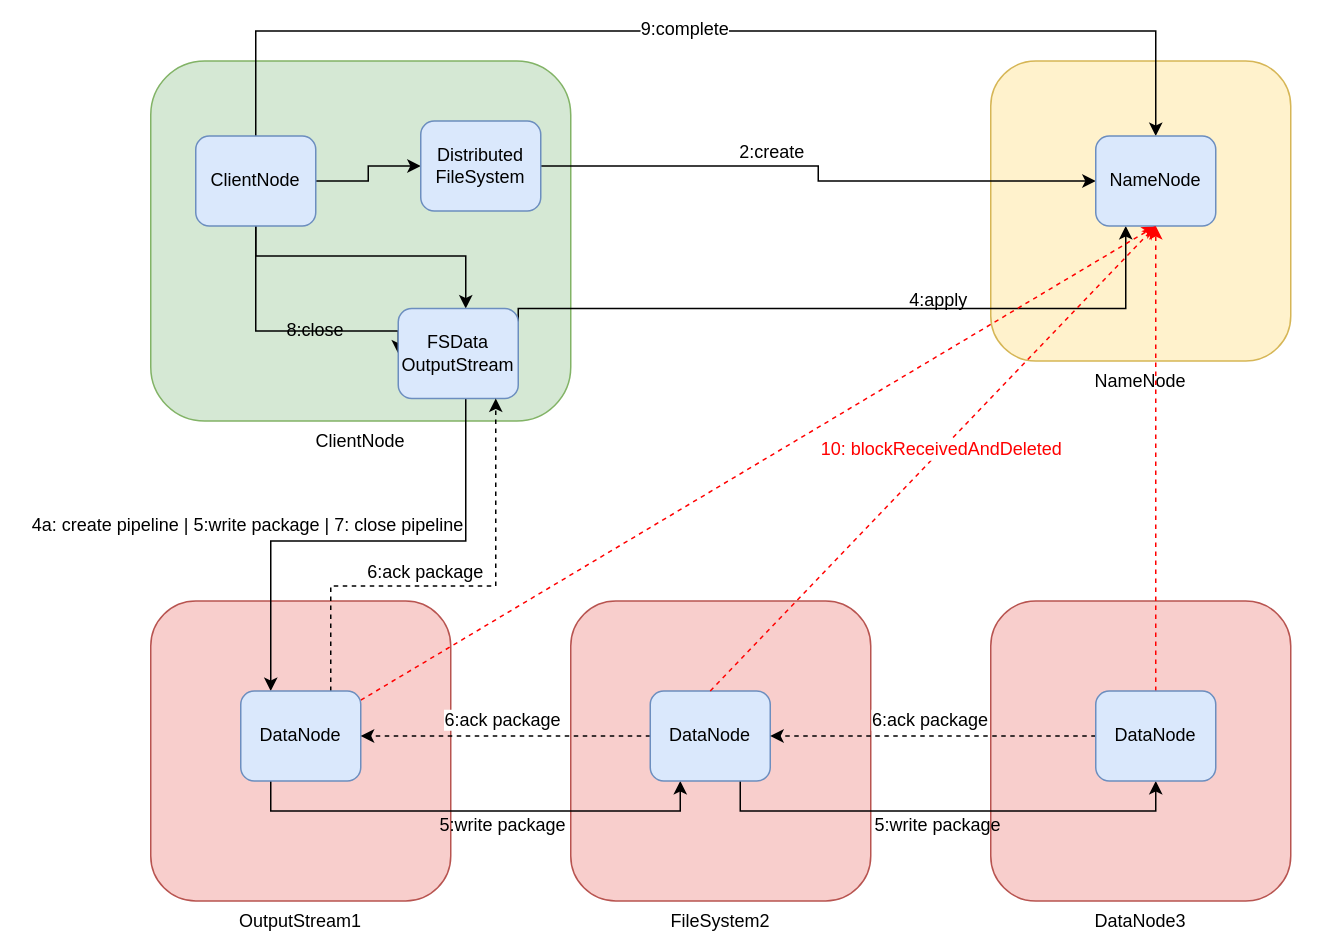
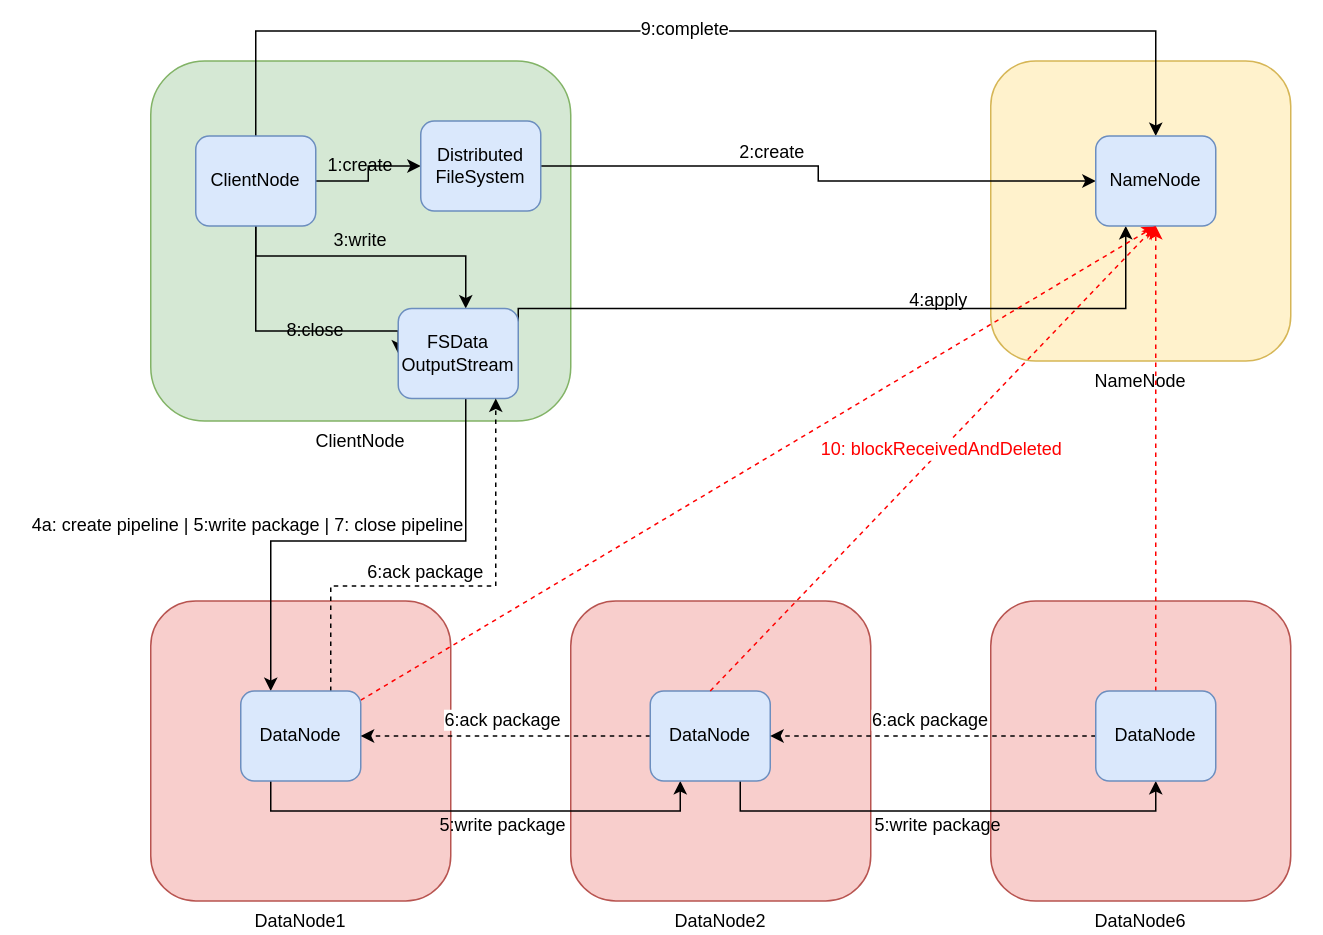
none -> (361, 166)
none -> (361, 241)
(301, 922) -> (301, 922)
(721, 922) -> (721, 922)
(1141, 922) -> (1141, 922)
